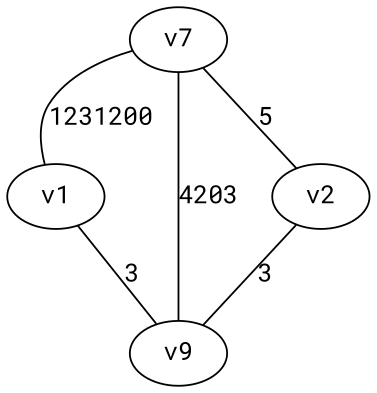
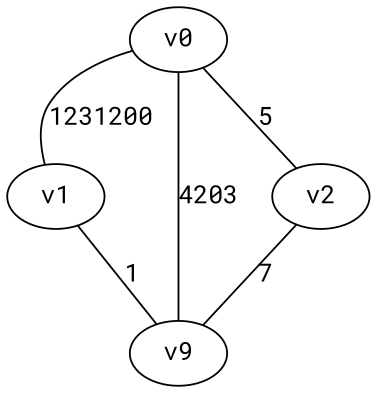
(178, 40) -> (178, 40)
(133, 275) -> (133, 275)
(266, 275) -> (266, 275)
